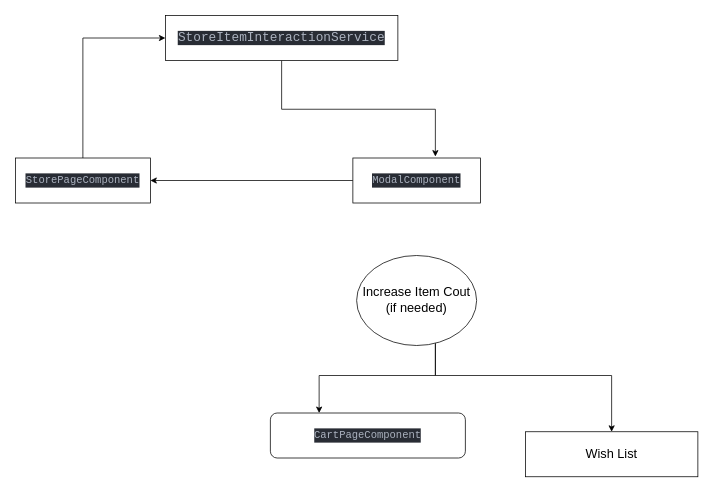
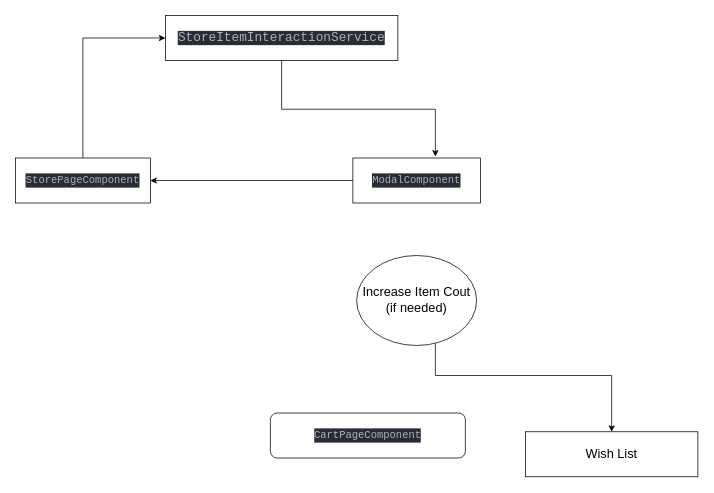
(375, 375) -> none
